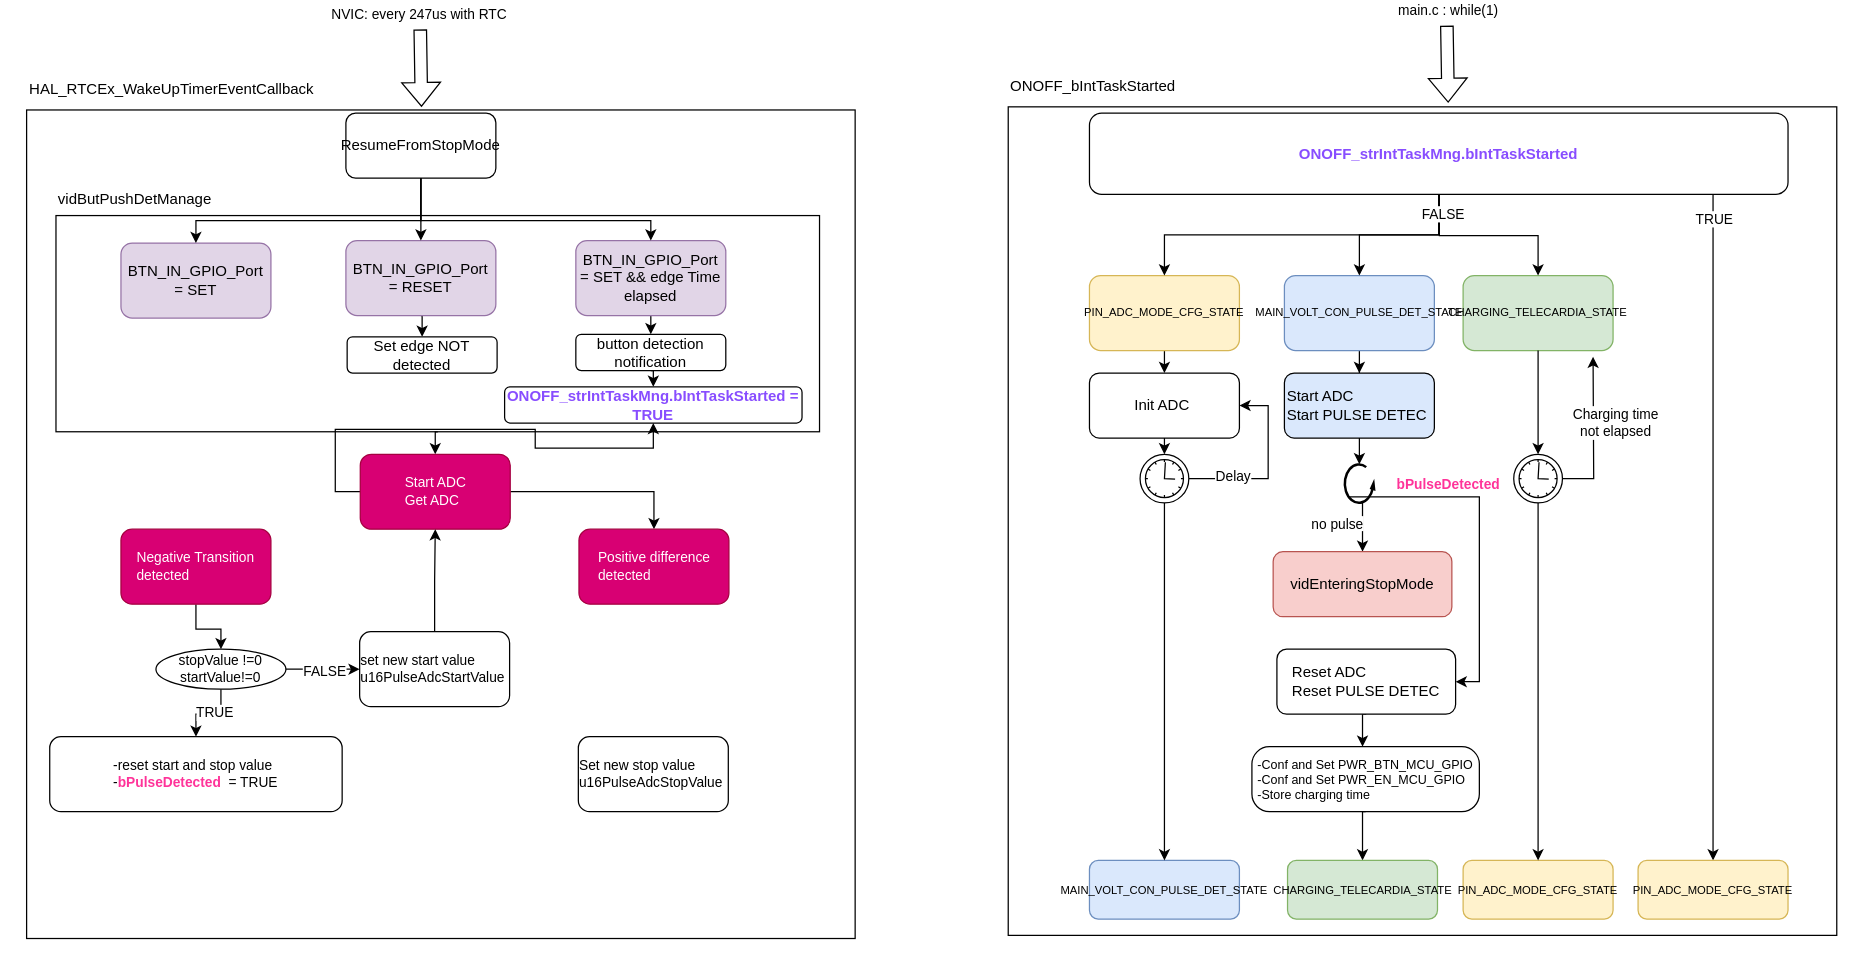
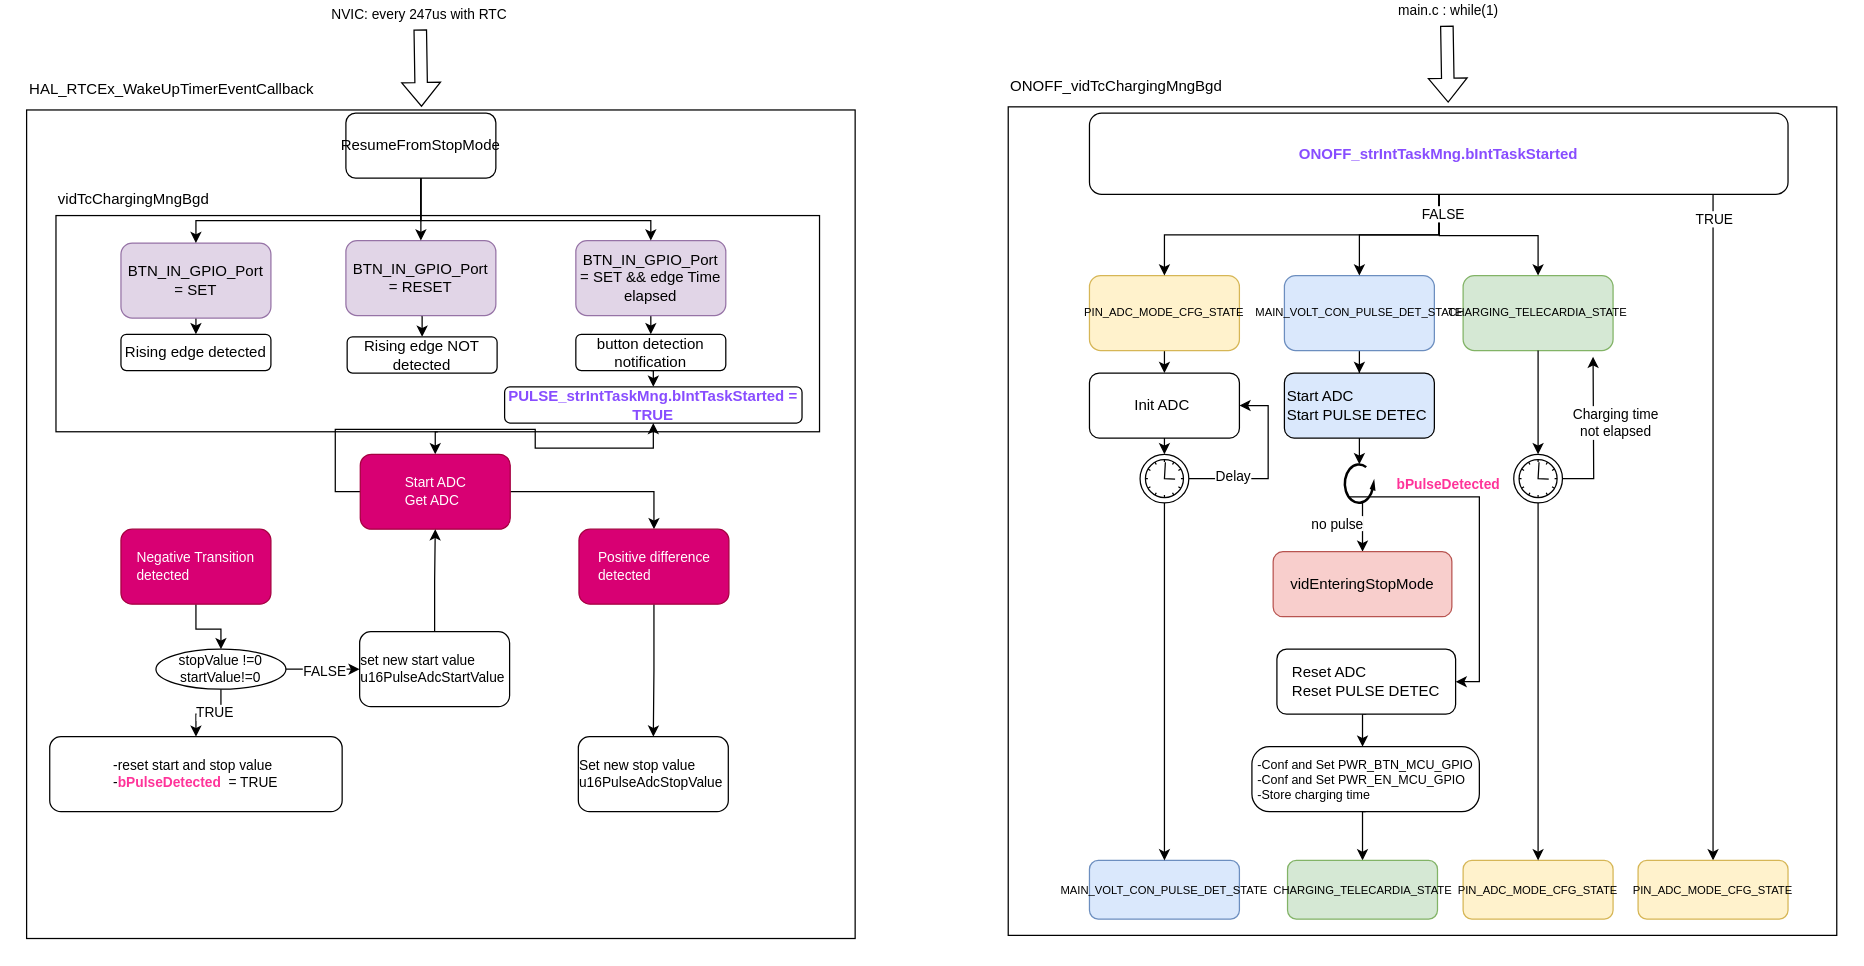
(1099, 87) -> (1112, 87)
(136, 200) -> (134, 200)
none -> (196, 322)
none -> (196, 353)
(422, 356) -> (422, 356)
(653, 406) -> (653, 406)
none -> (654, 667)
